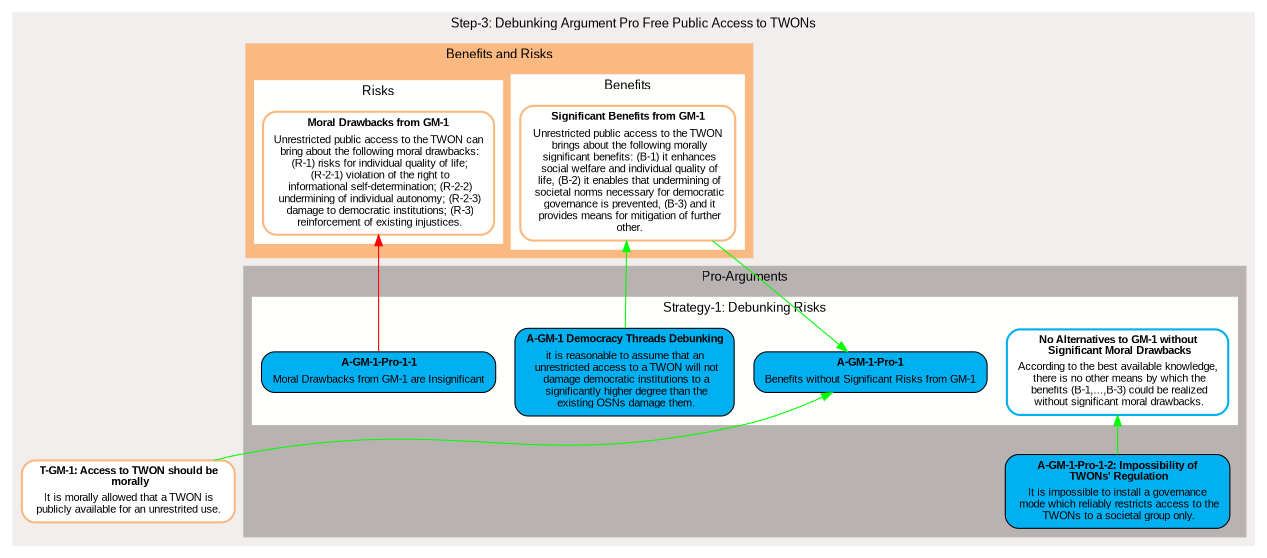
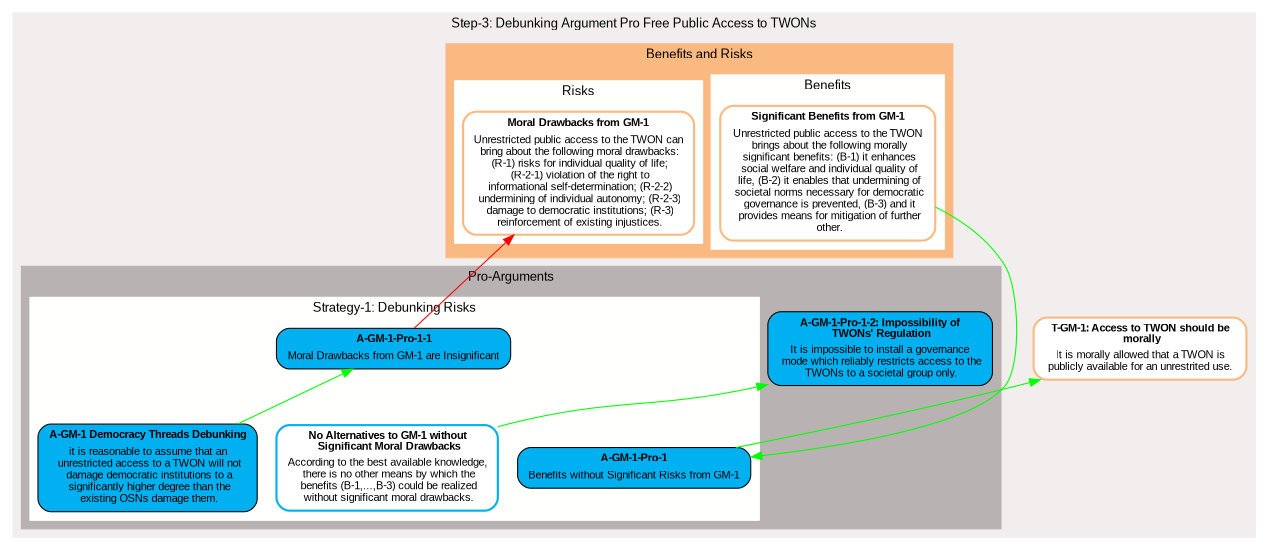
(626, 290) -> (290, 399)
(1118, 440) -> (627, 405)
(521, 444) -> (883, 417)
